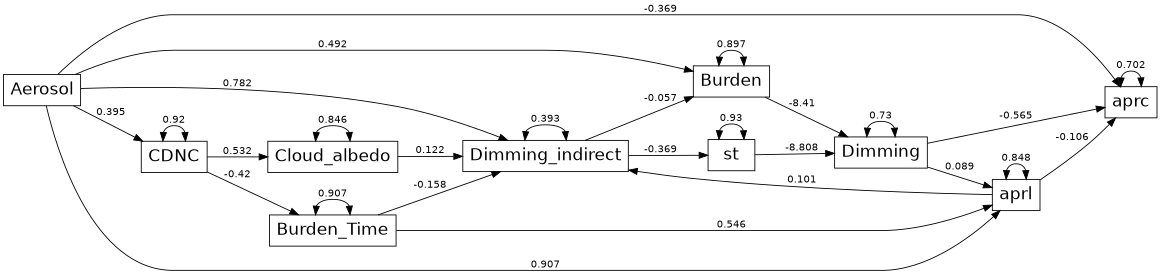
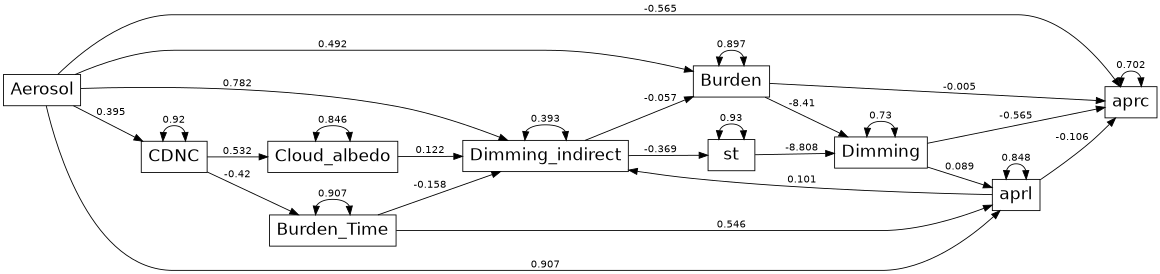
(661, 9) -> (661, 9)
none -> (933, 92)
